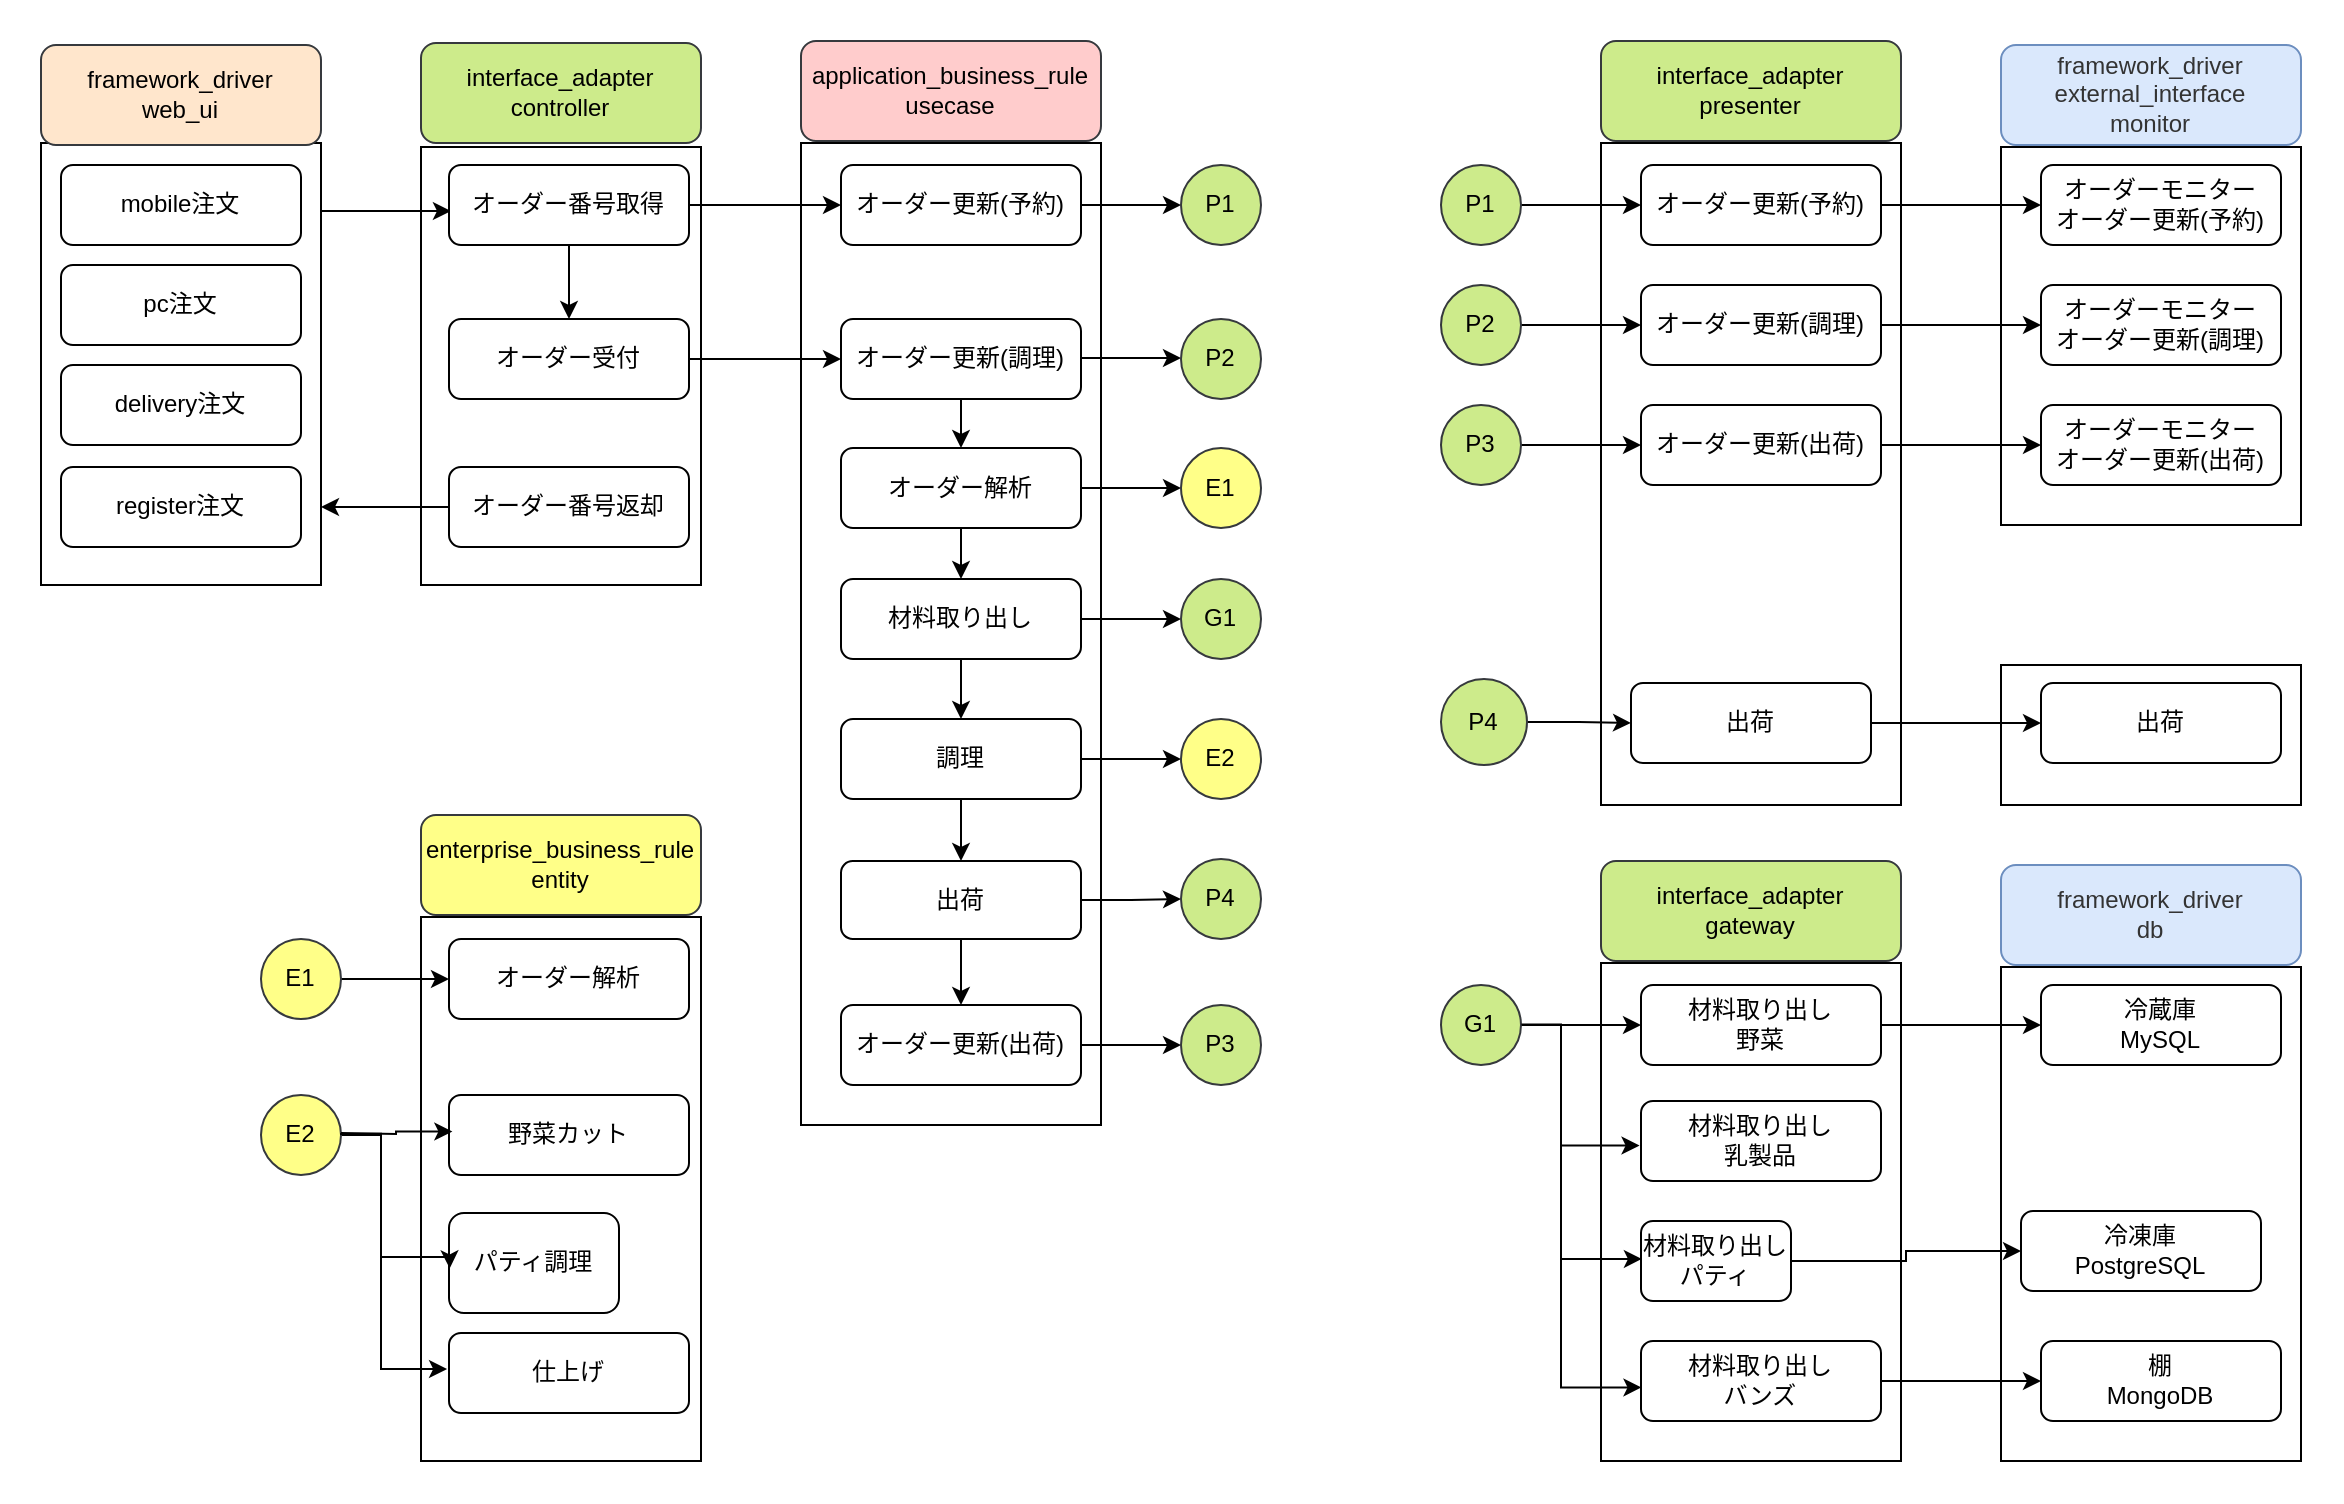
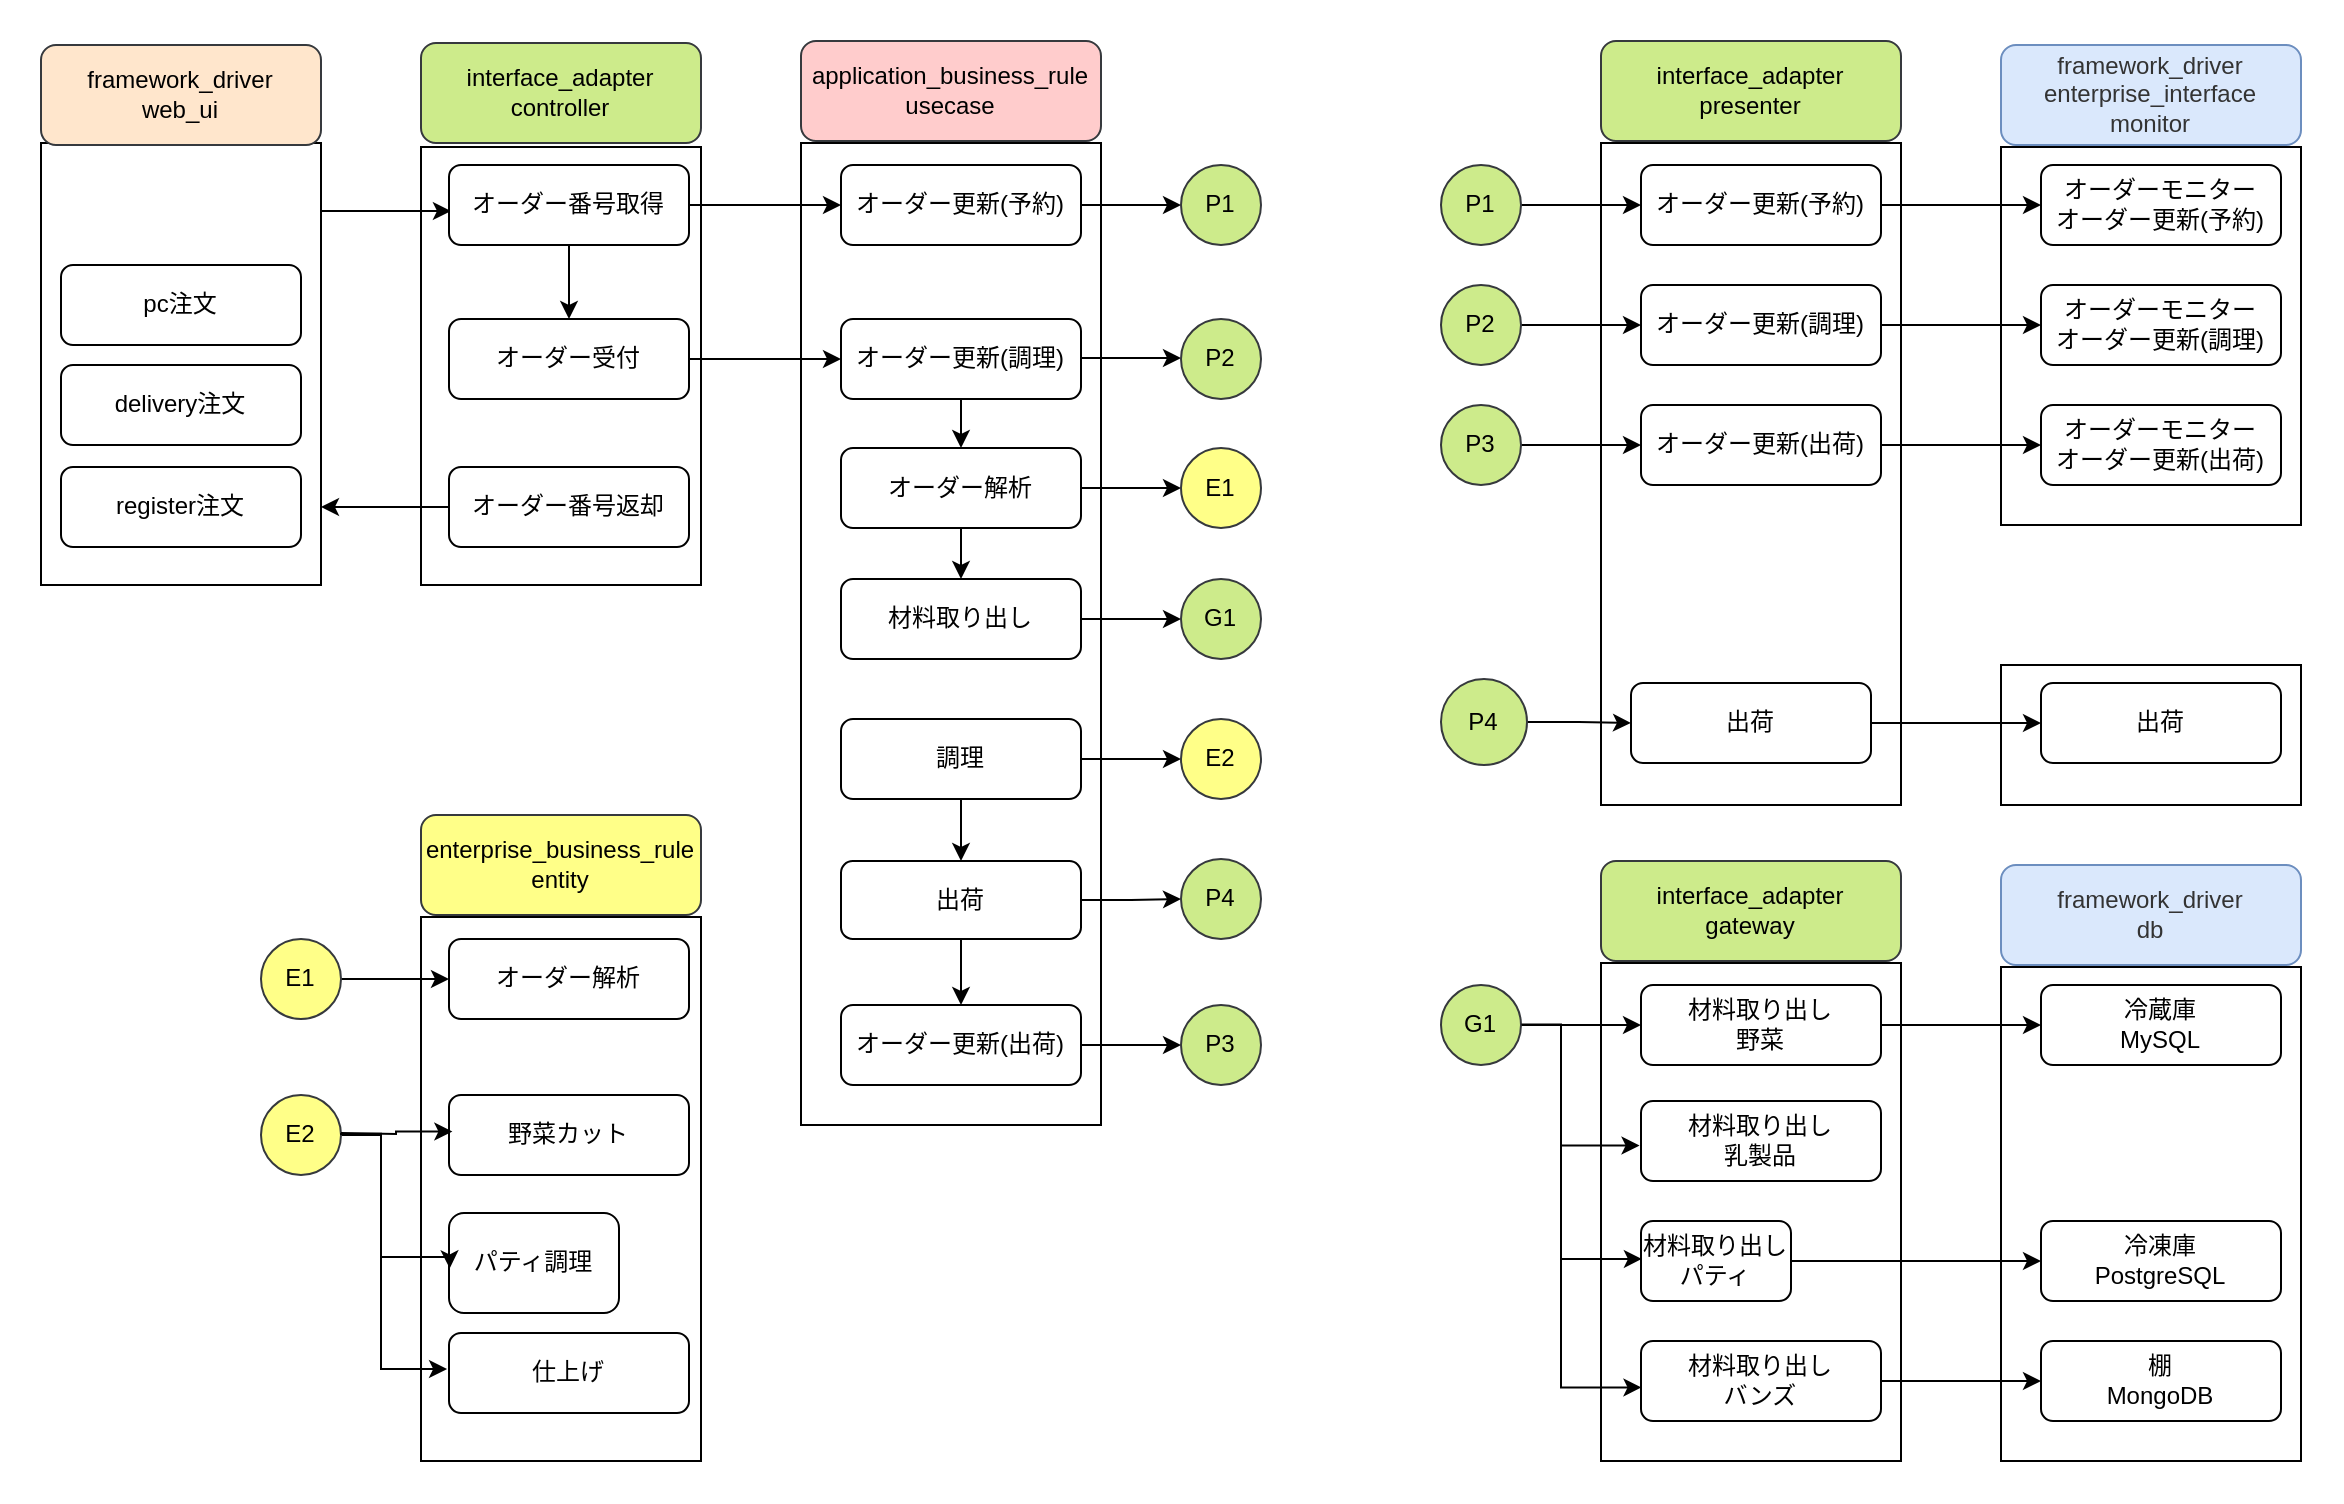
(2151, 95) -> (2151, 95)
(181, 205) -> none
(961, 696) -> none
(2141, 1251) -> (2161, 1261)
